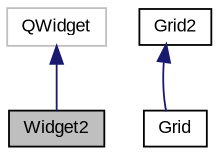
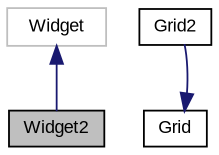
(57, 27) -> (57, 27)
(163, 87) -> (187, 69)
